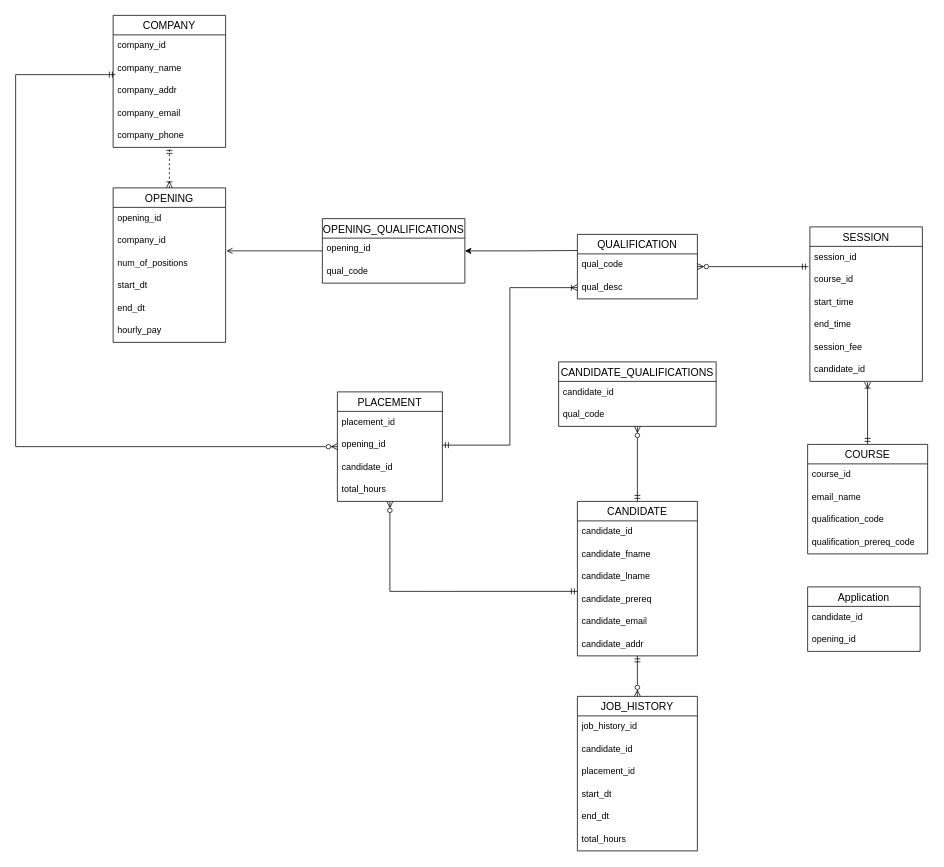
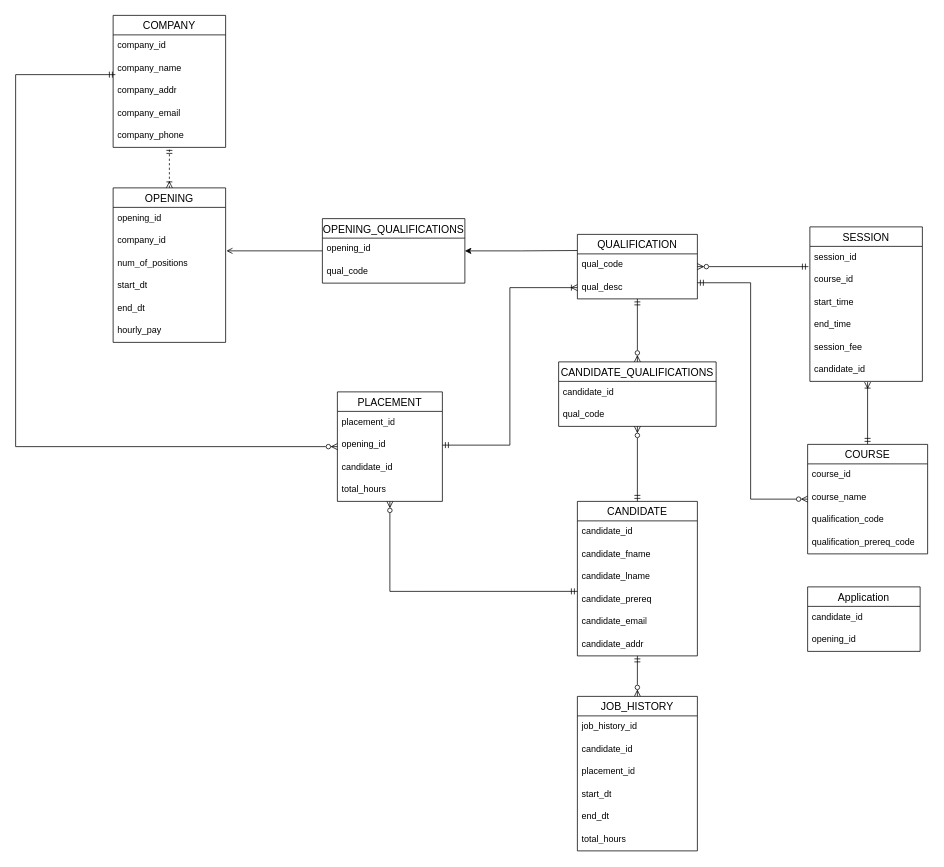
none -> (637, 325)
none -> (750, 388)
(835, 497) -> (840, 497)
